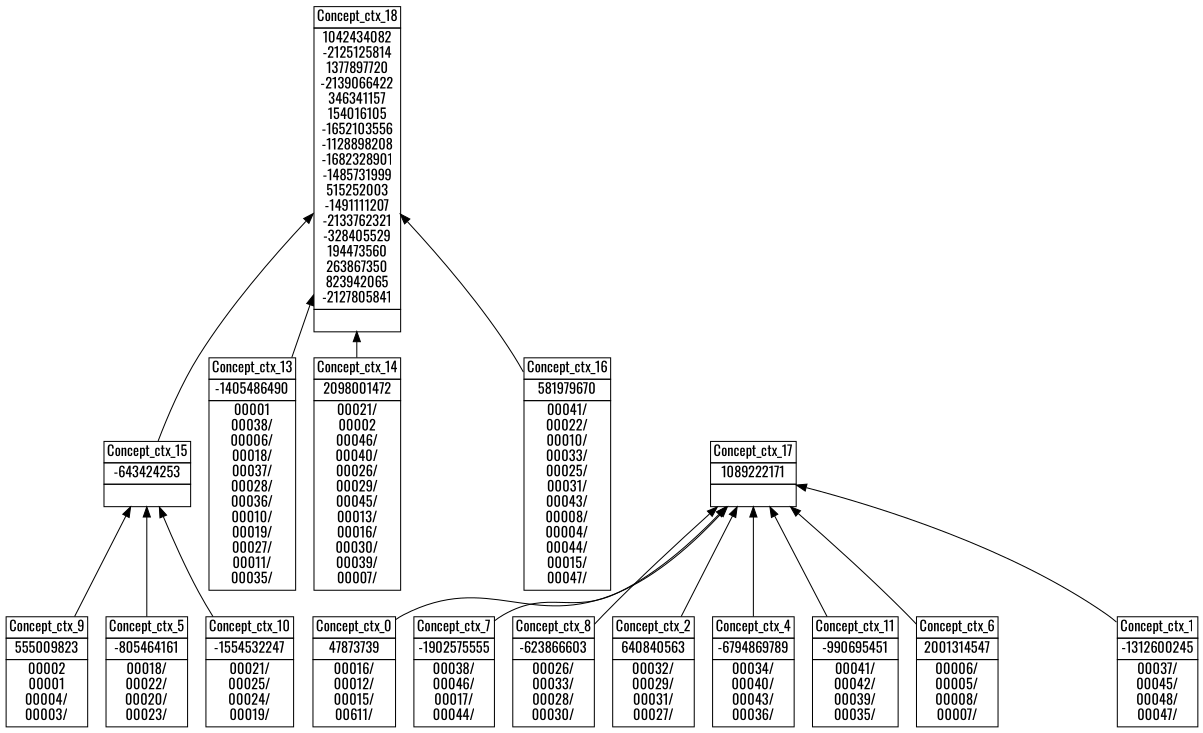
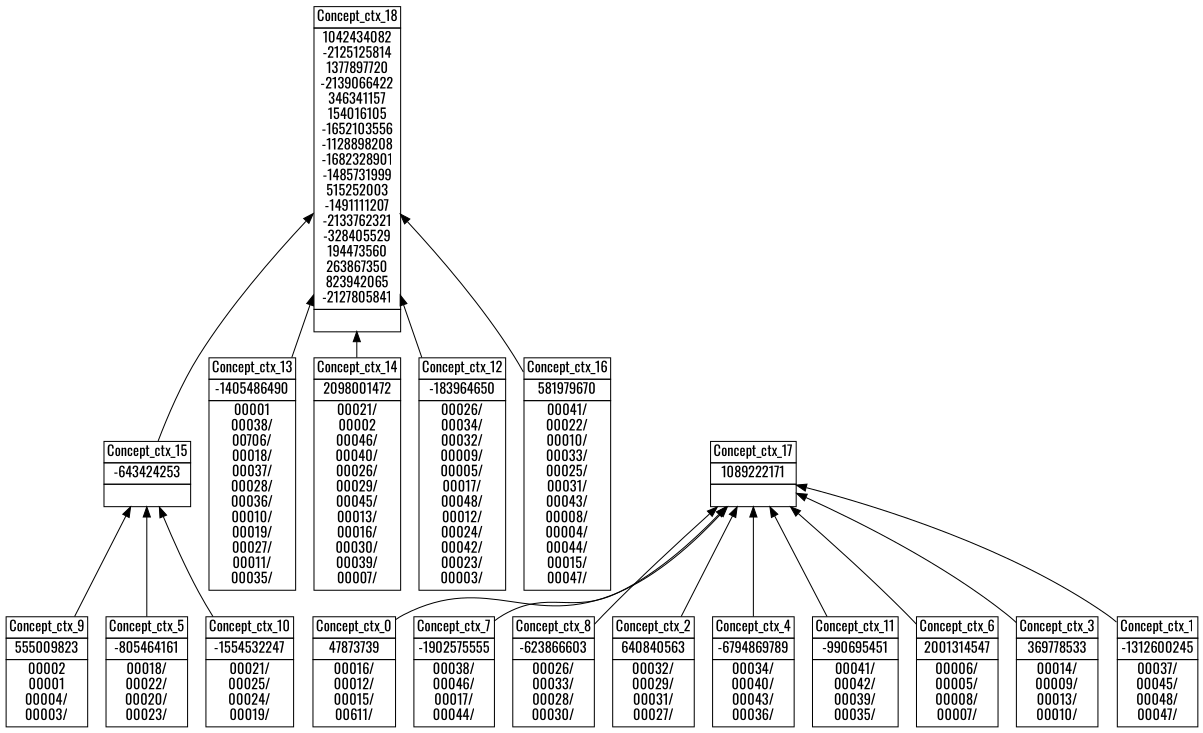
(252, 441) -> (252, 441)
none -> (462, 474)
none -> (1057, 672)
